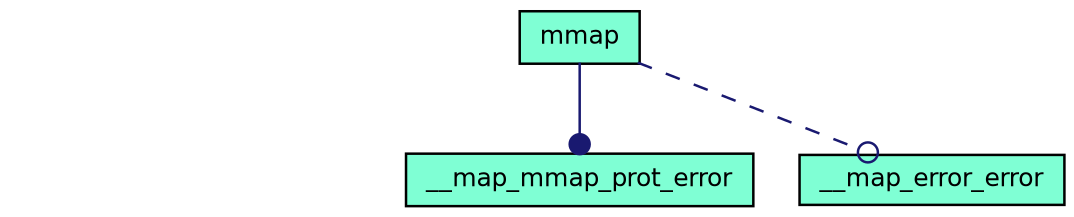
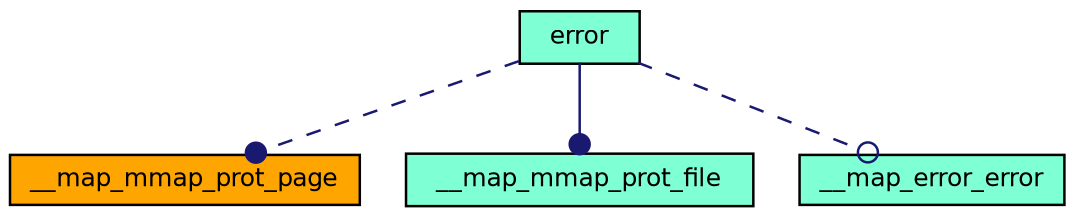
(580, 37) -> (580, 37)
none -> (185, 180)
(580, 180) -> (580, 180)
